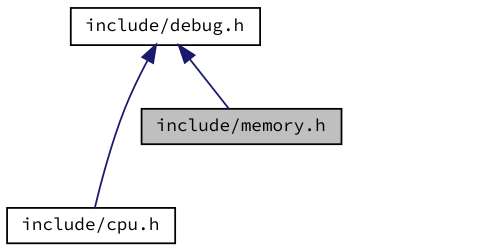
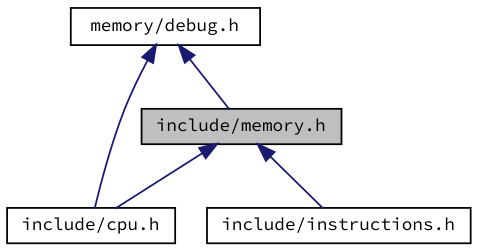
(165, 27) -> (165, 27)
none -> (159, 181)
none -> (339, 226)
